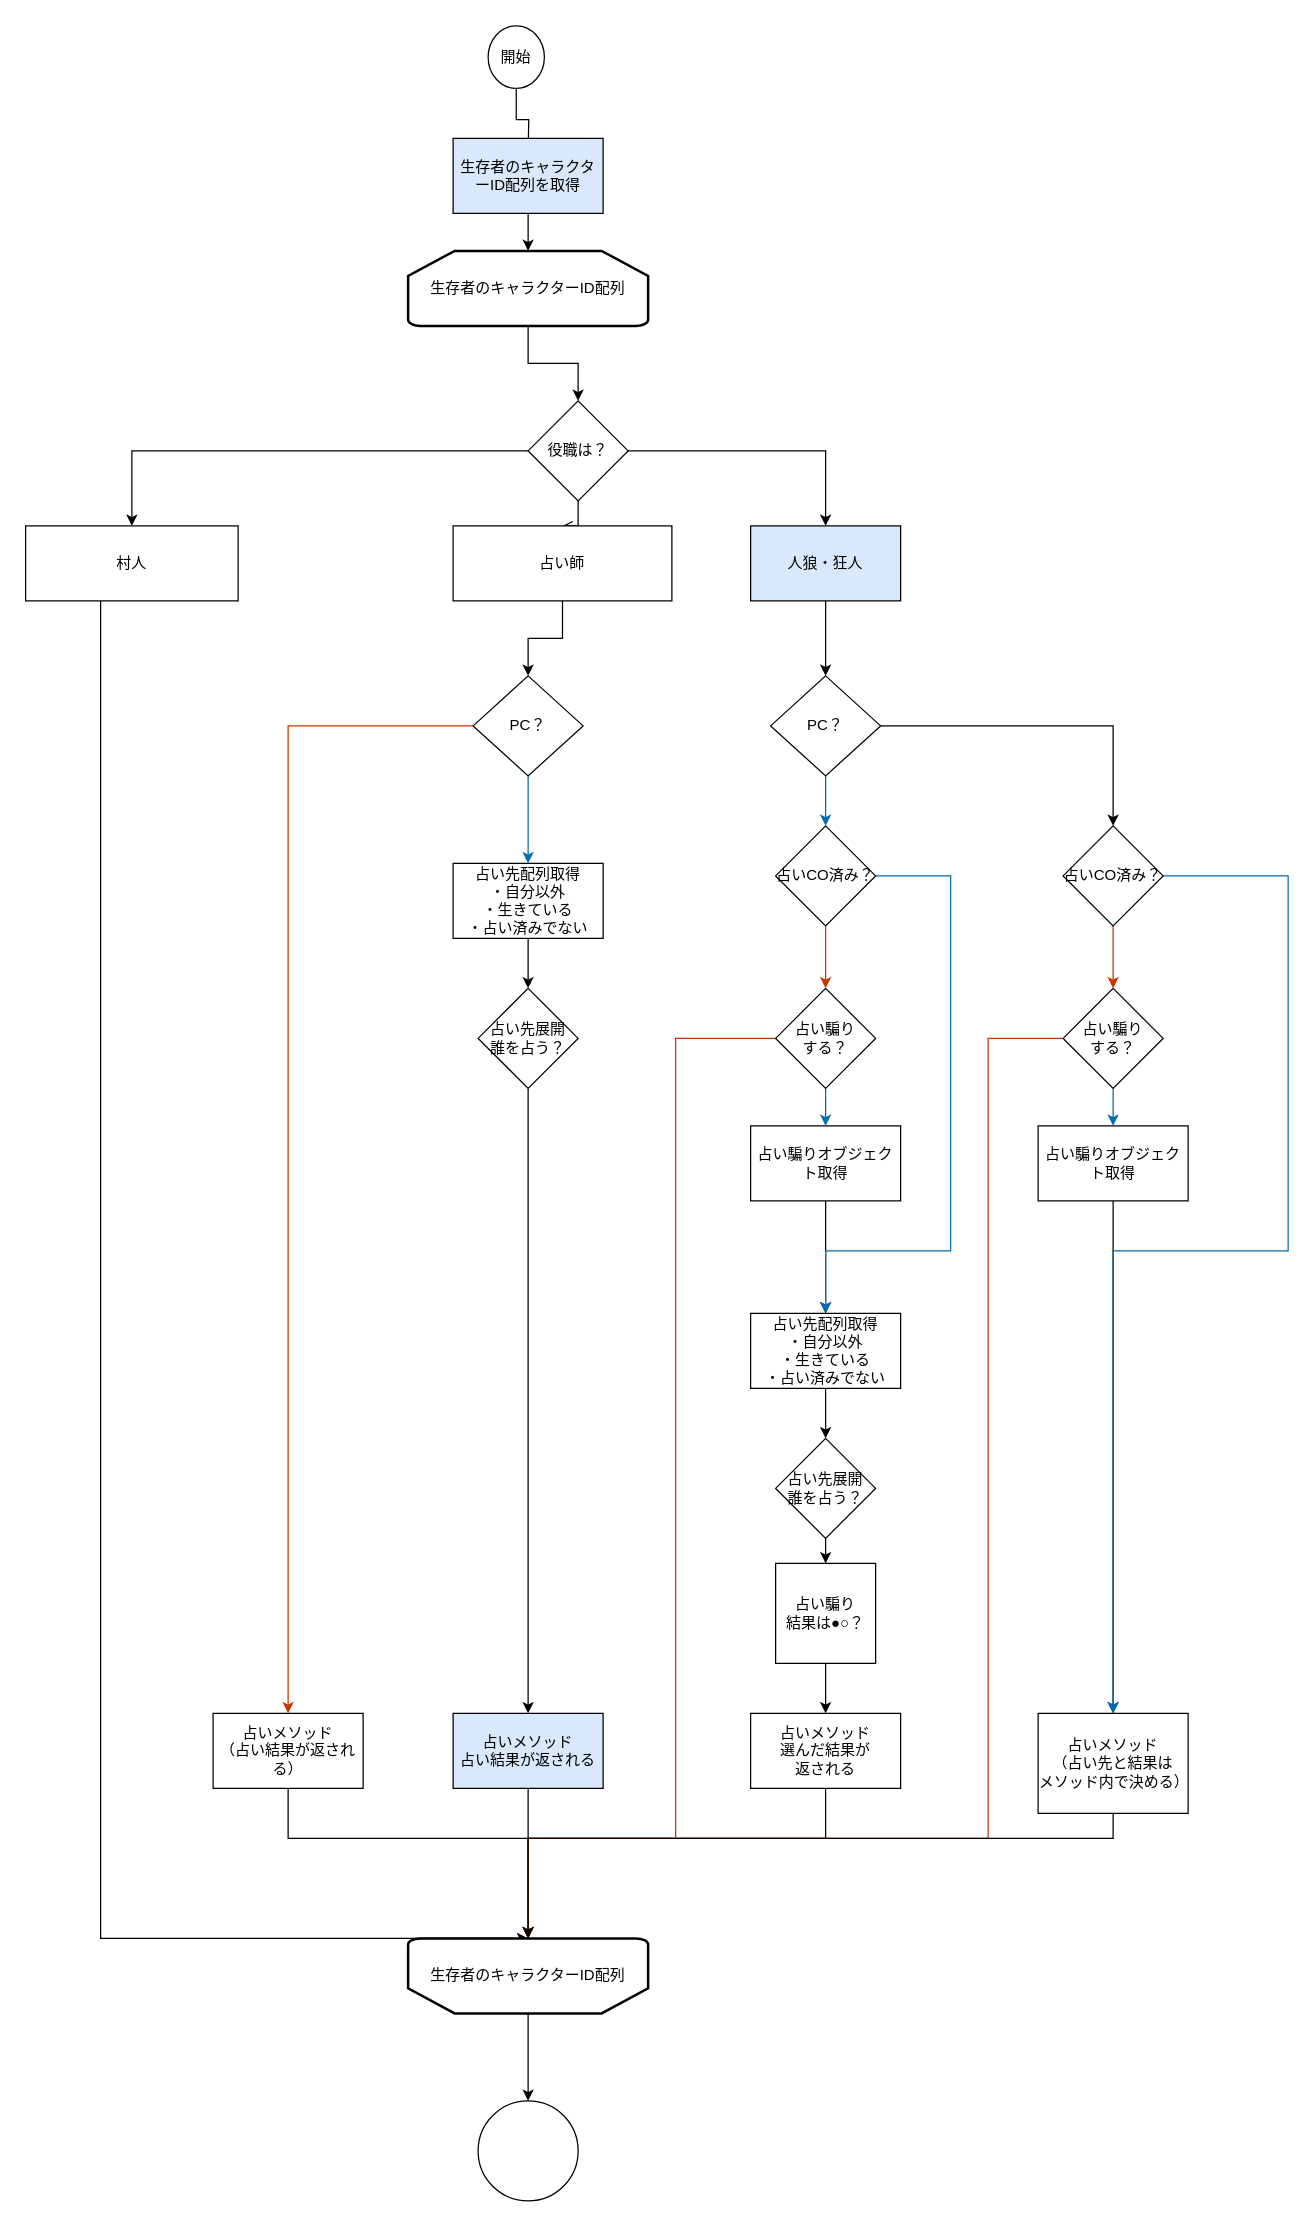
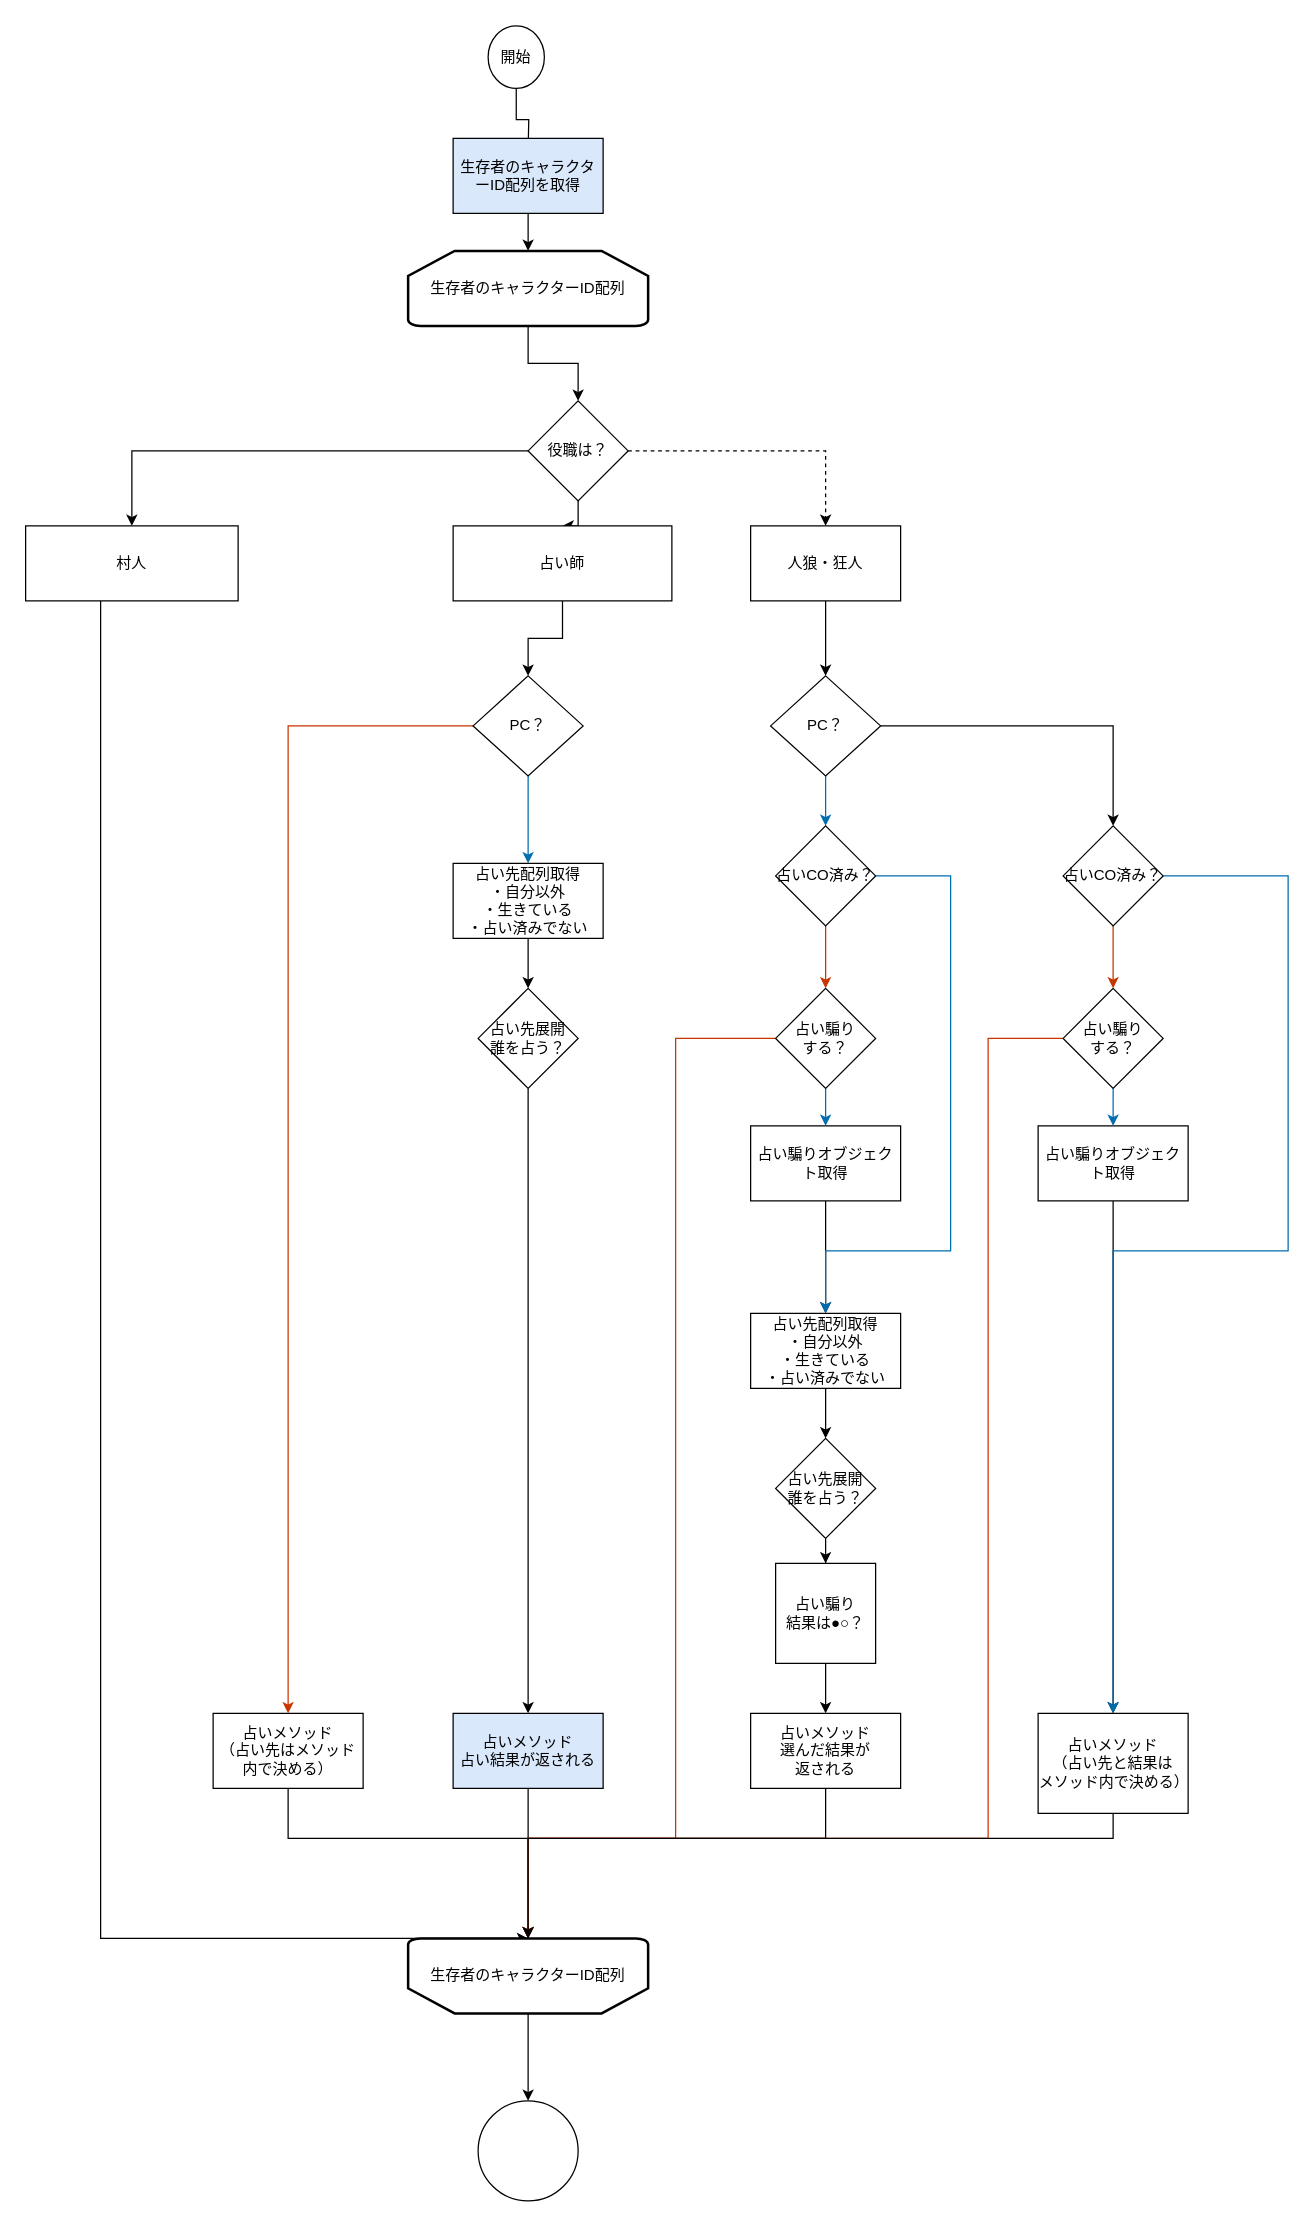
(760, 451) -> (760, 451)
(570, 526) -> (572, 526)
(826, 563) -> (826, 563)
(288, 1751) -> (288, 1751)
